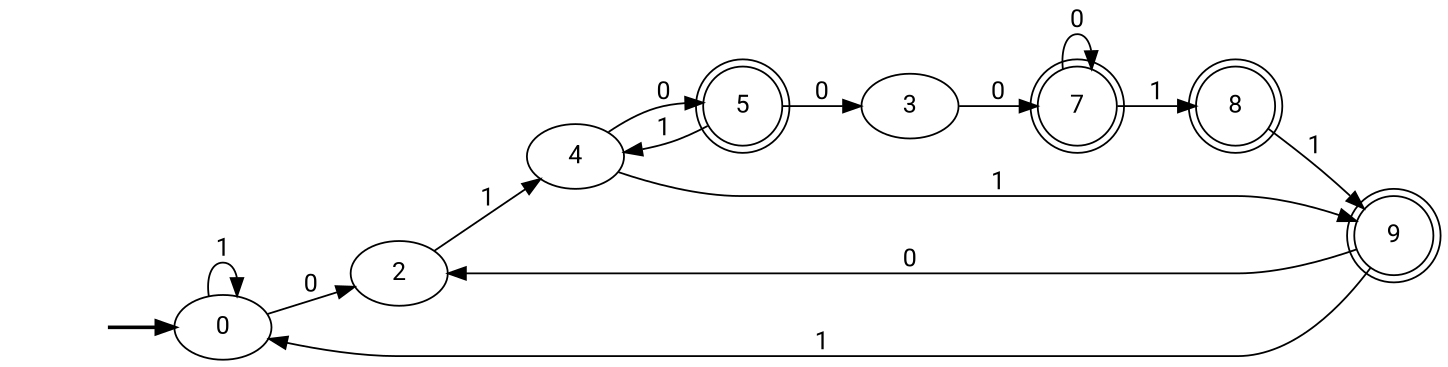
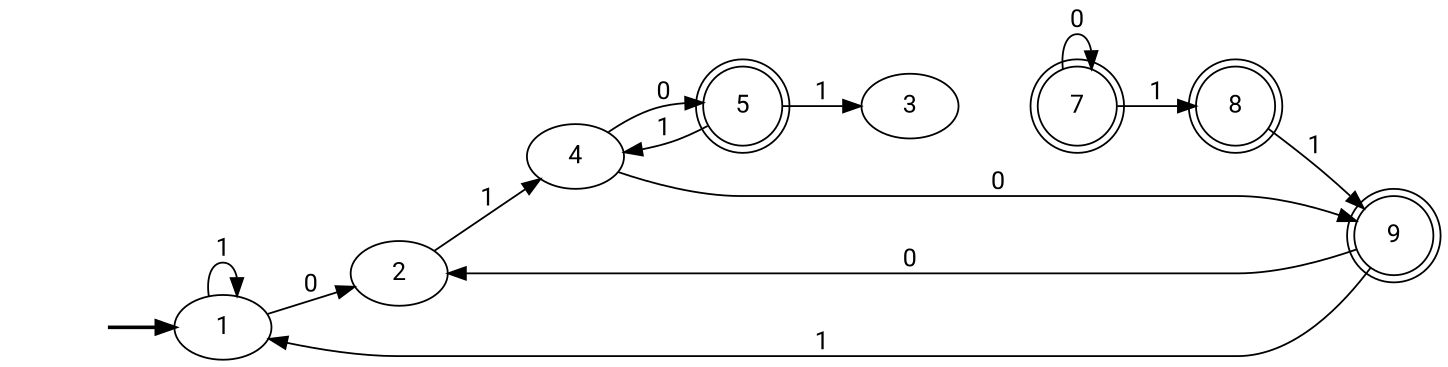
(822, 93) -> (822, 93)
(989, 106) -> none
(998, 183) -> (998, 183)
(223, 327) -> (223, 327)
